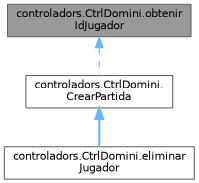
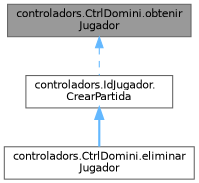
(99, 21) -> (99, 21)
(99, 92) -> (99, 92)
